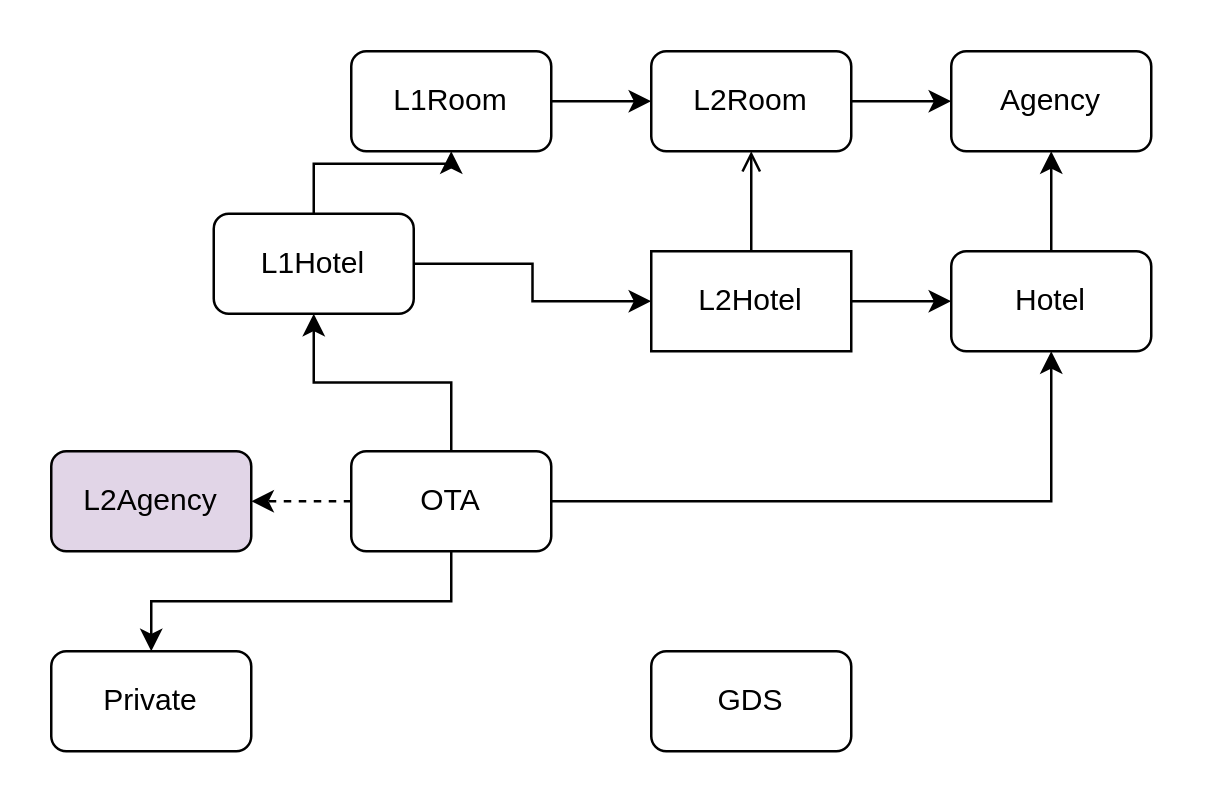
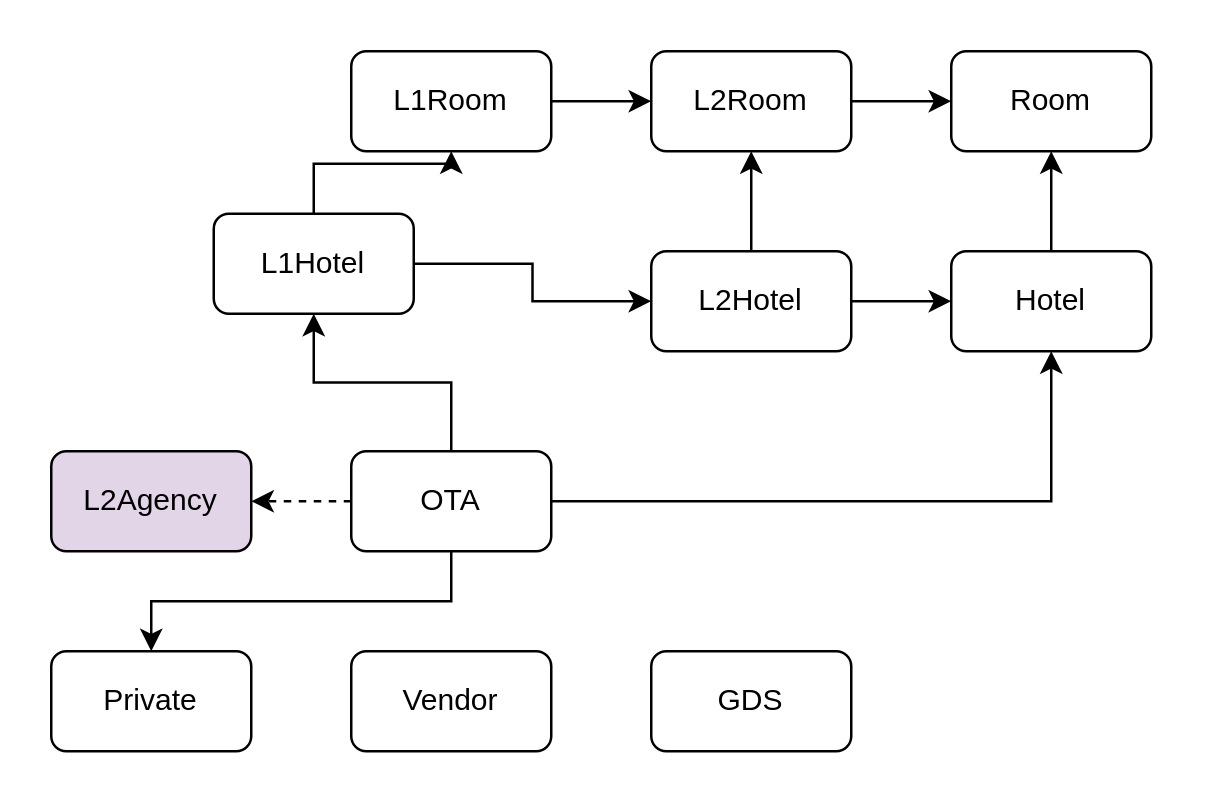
(1051, 101) -> (1051, 101)
(751, 165) -> (751, 169)
(751, 301) -> (751, 301)
none -> (451, 701)
